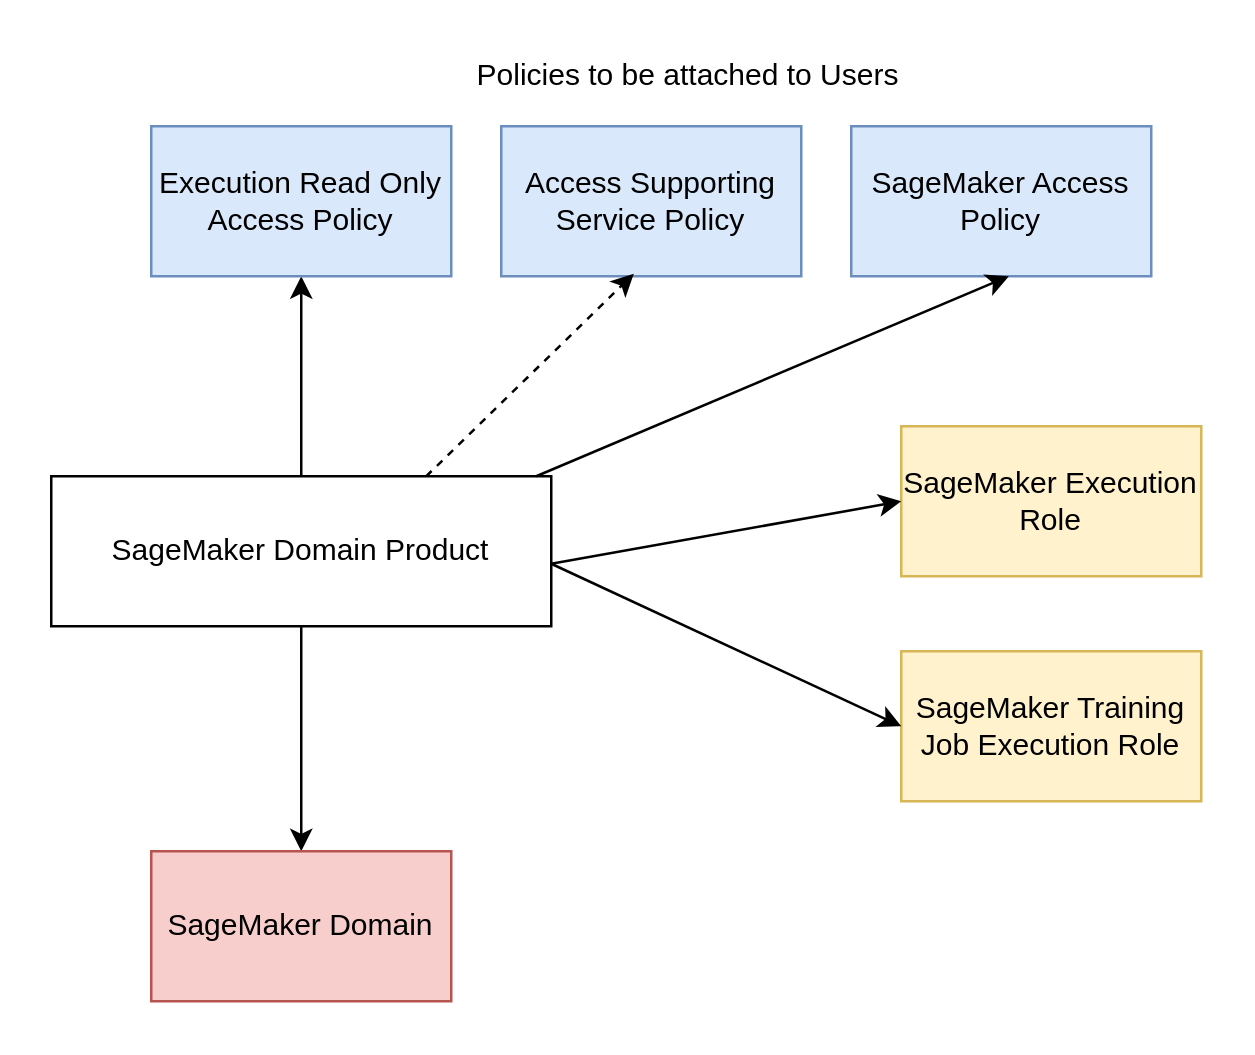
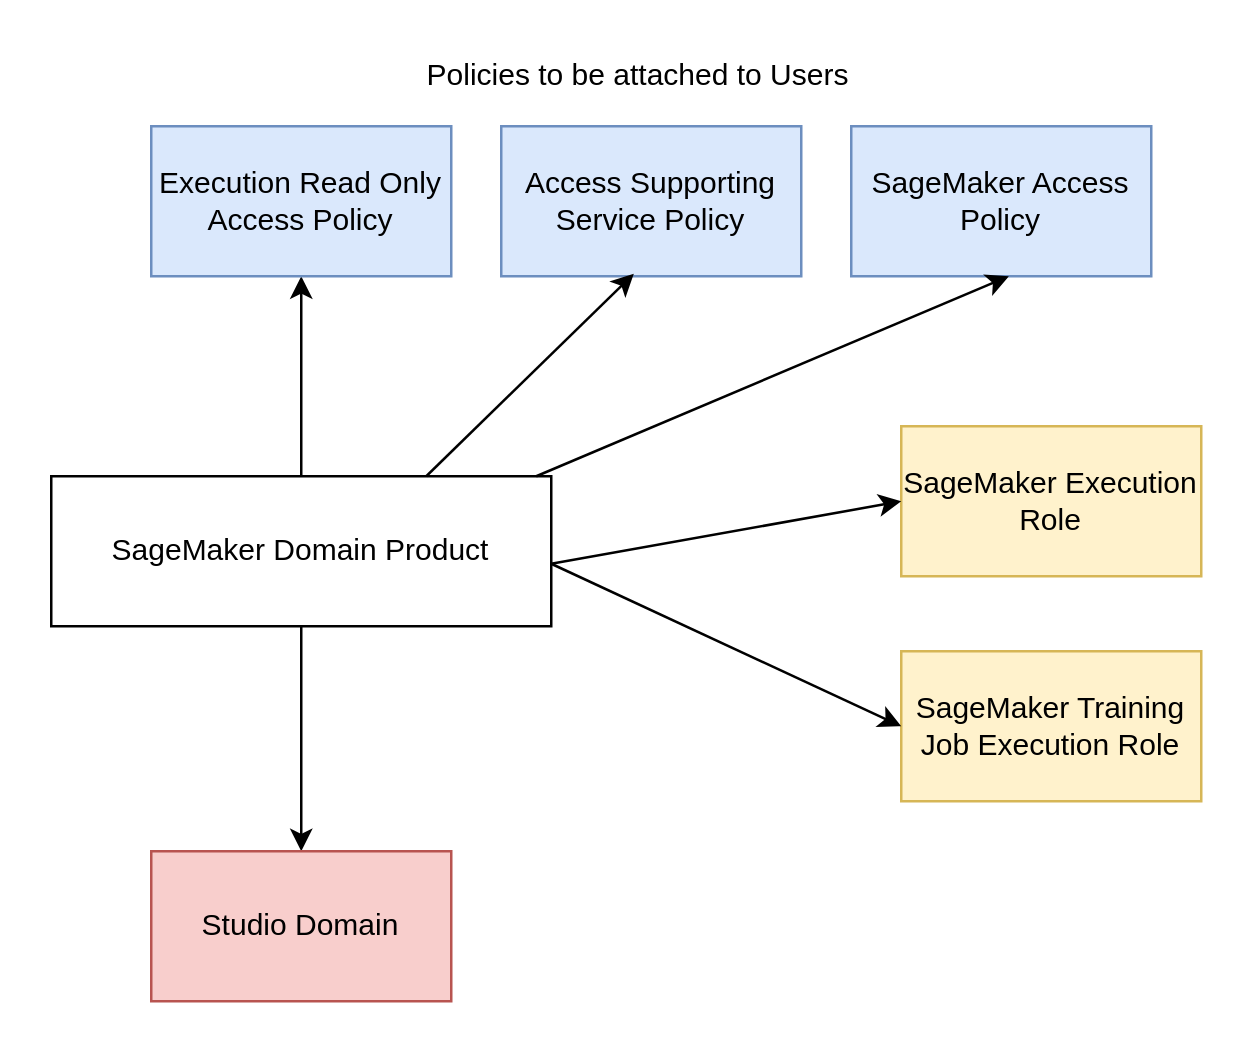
(689, 76) -> (639, 76)
(524, 381) -> (524, 381)
(301, 926) -> (301, 926)
